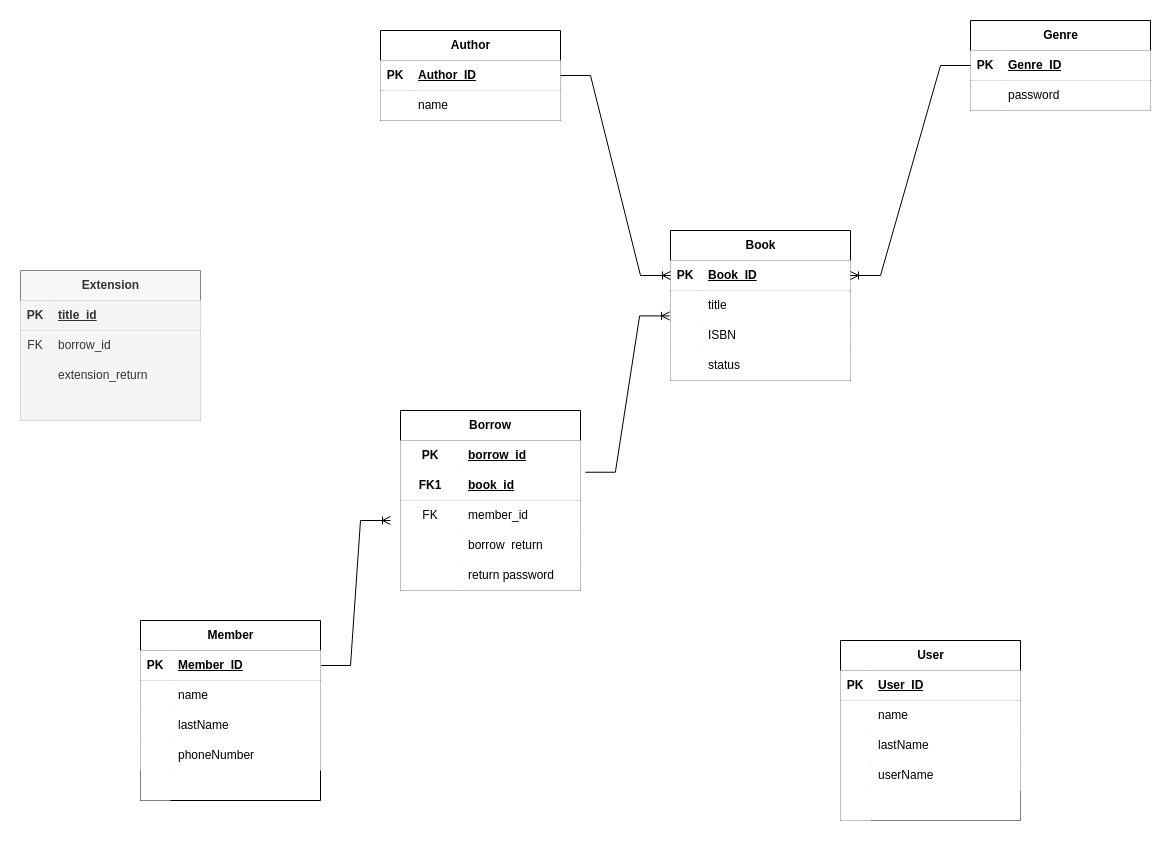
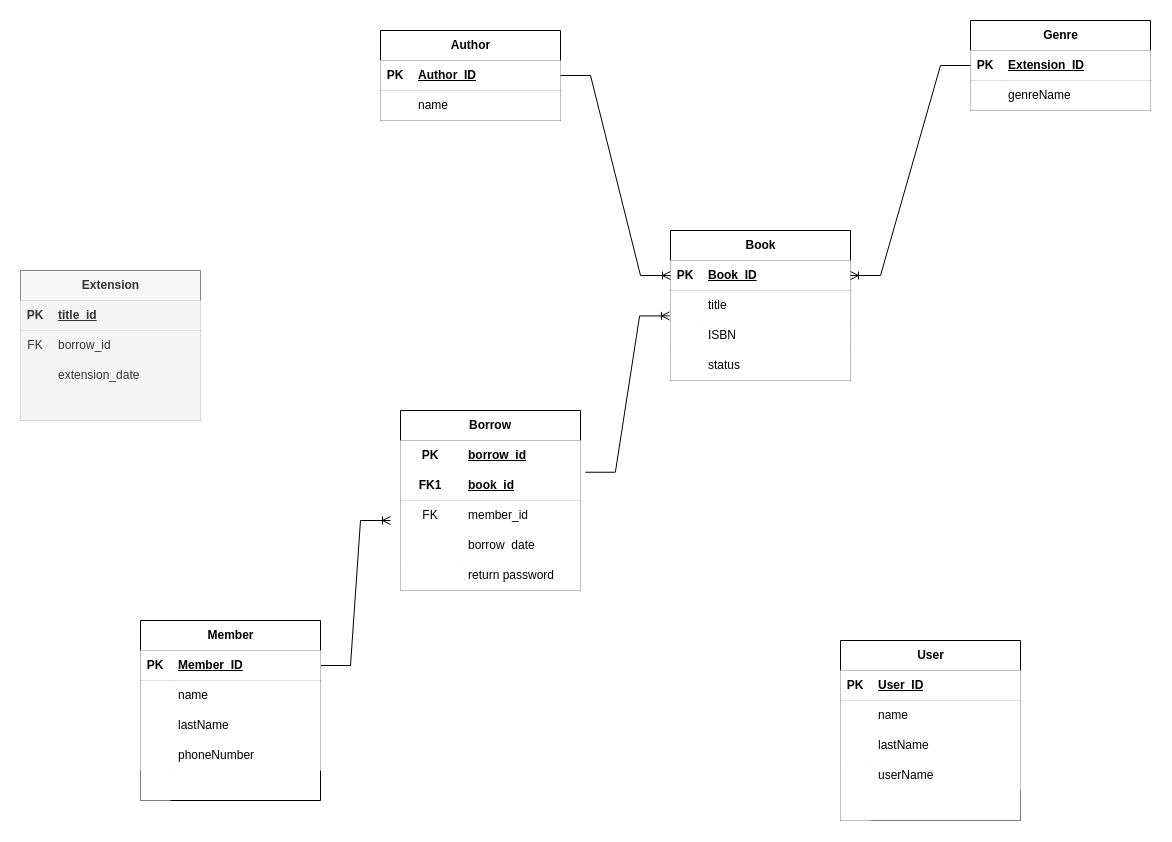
(1035, 66) -> (1047, 66)
(1035, 96) -> (1039, 96)
(111, 376) -> (104, 376)
(514, 546) -> (507, 546)
